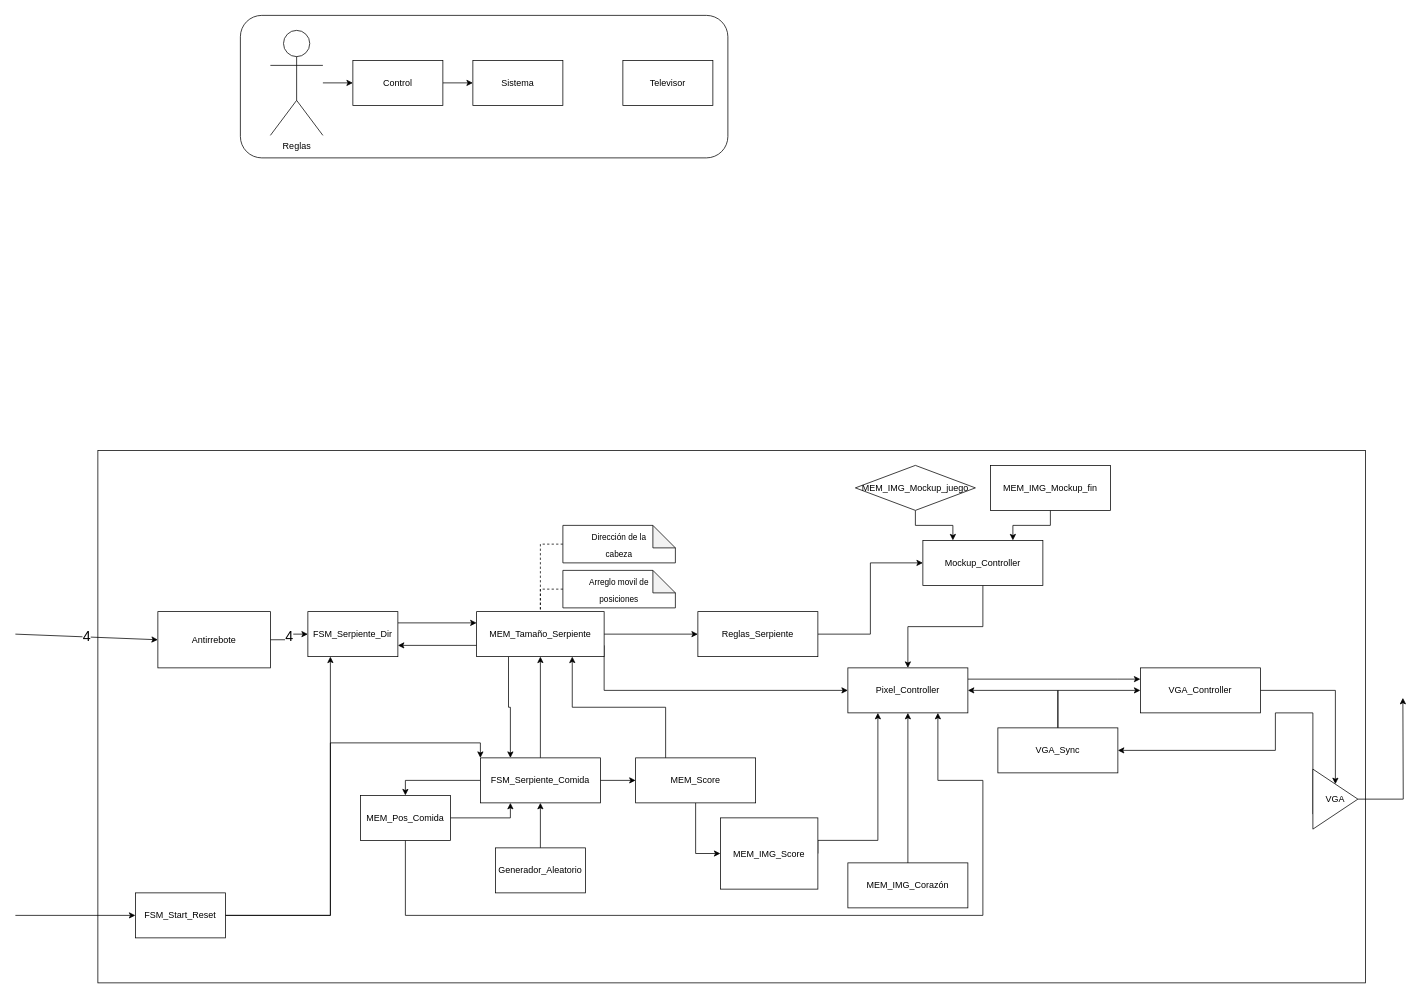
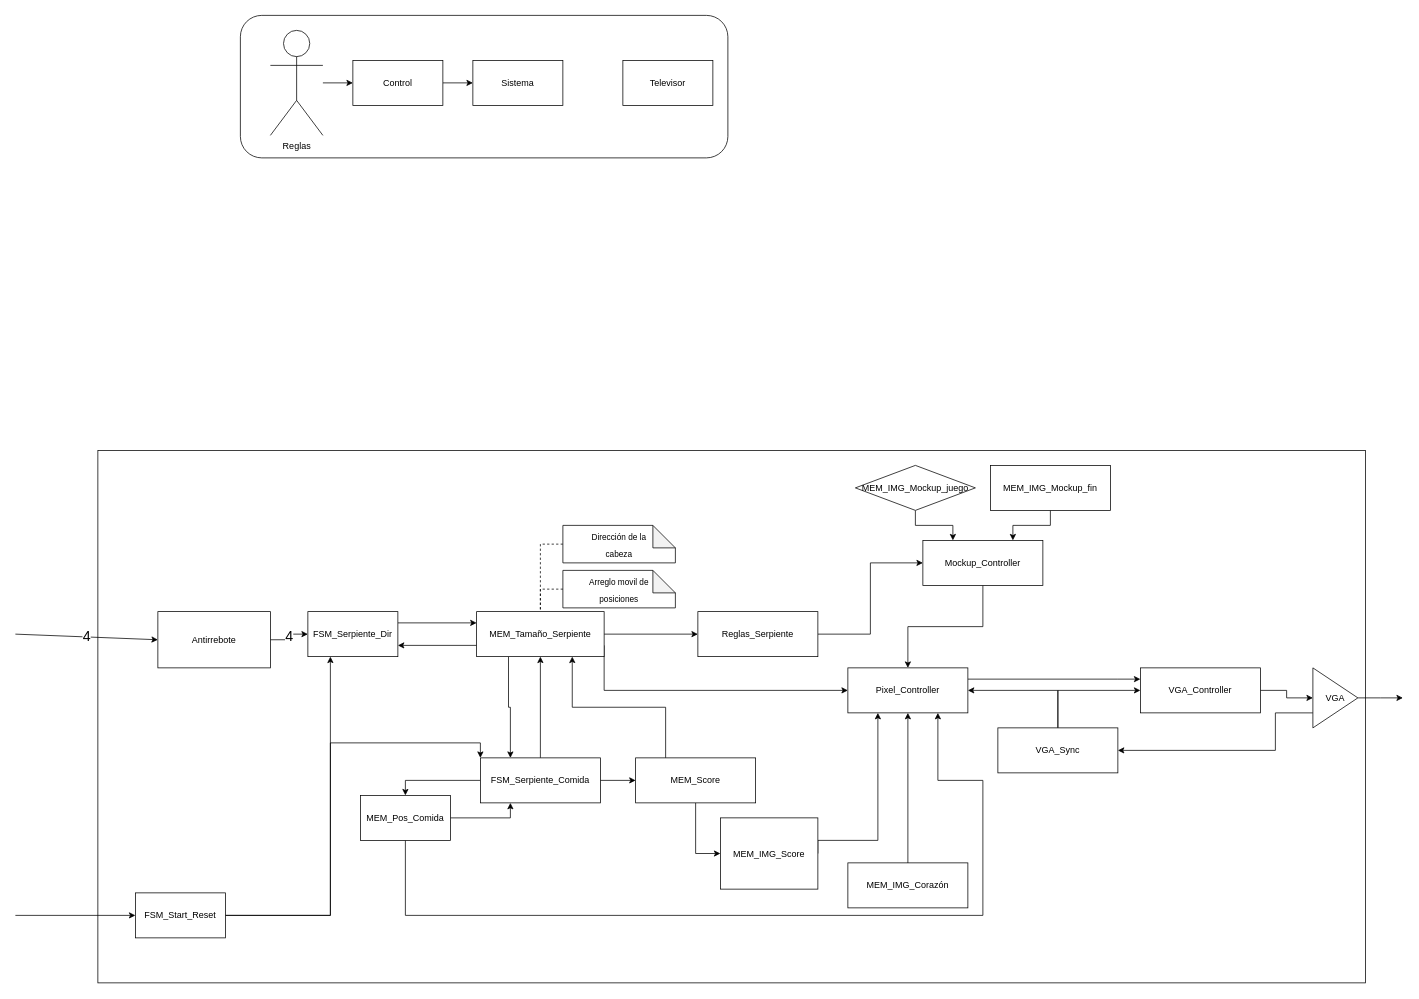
(1335, 799) -> (1335, 698)
(540, 828) -> none
(540, 870) -> none
